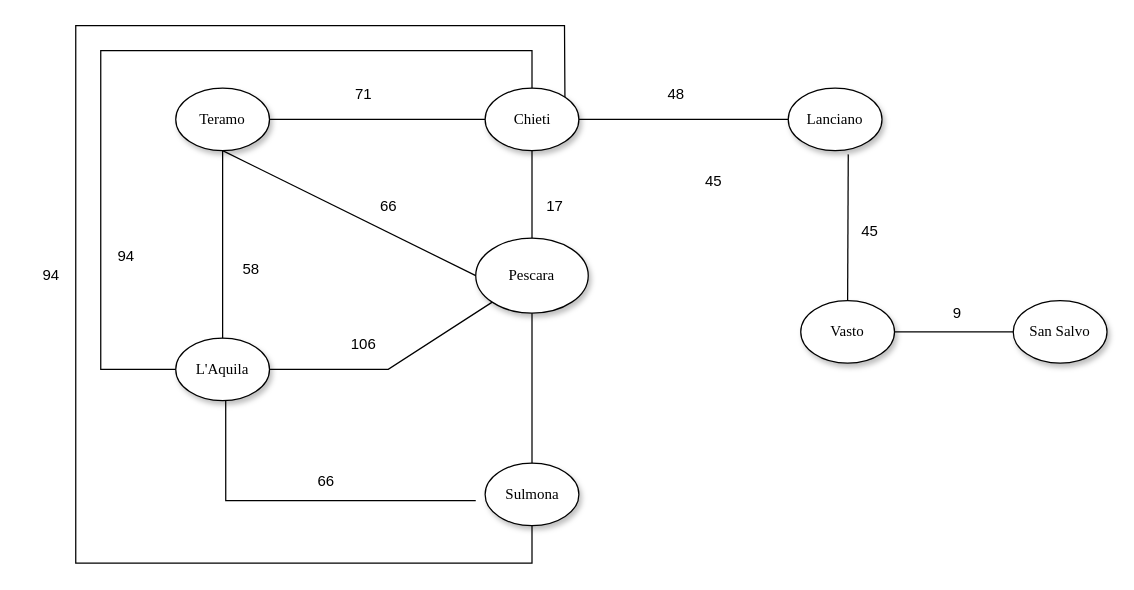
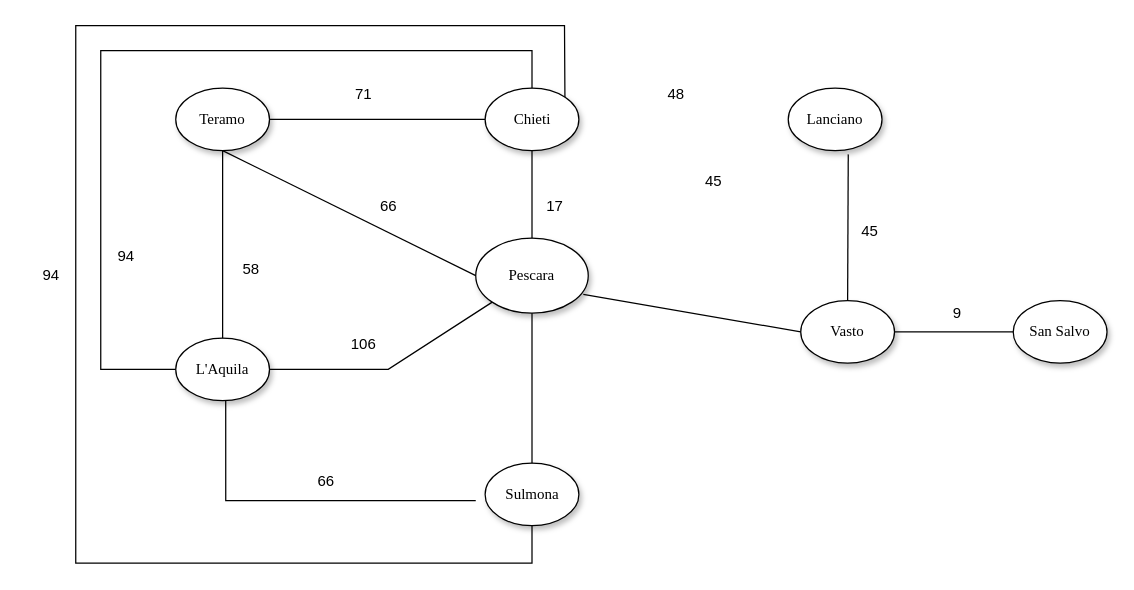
(683, 119) -> none
none -> (692, 313)
